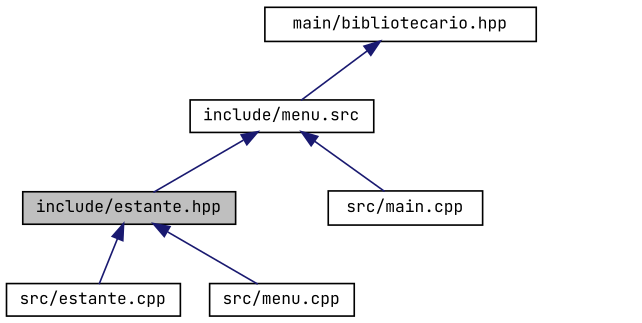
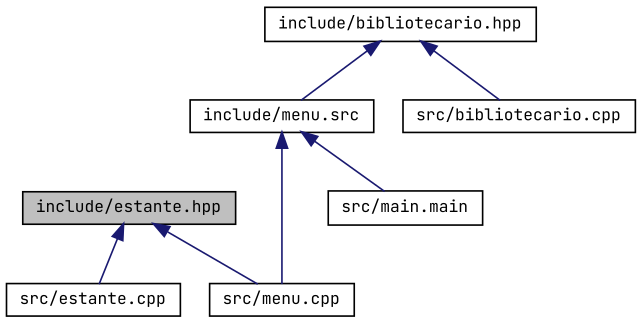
(401, 24) -> (401, 24)
none -> (519, 116)
(198, 166) -> (282, 216)
(405, 208) -> (405, 208)
